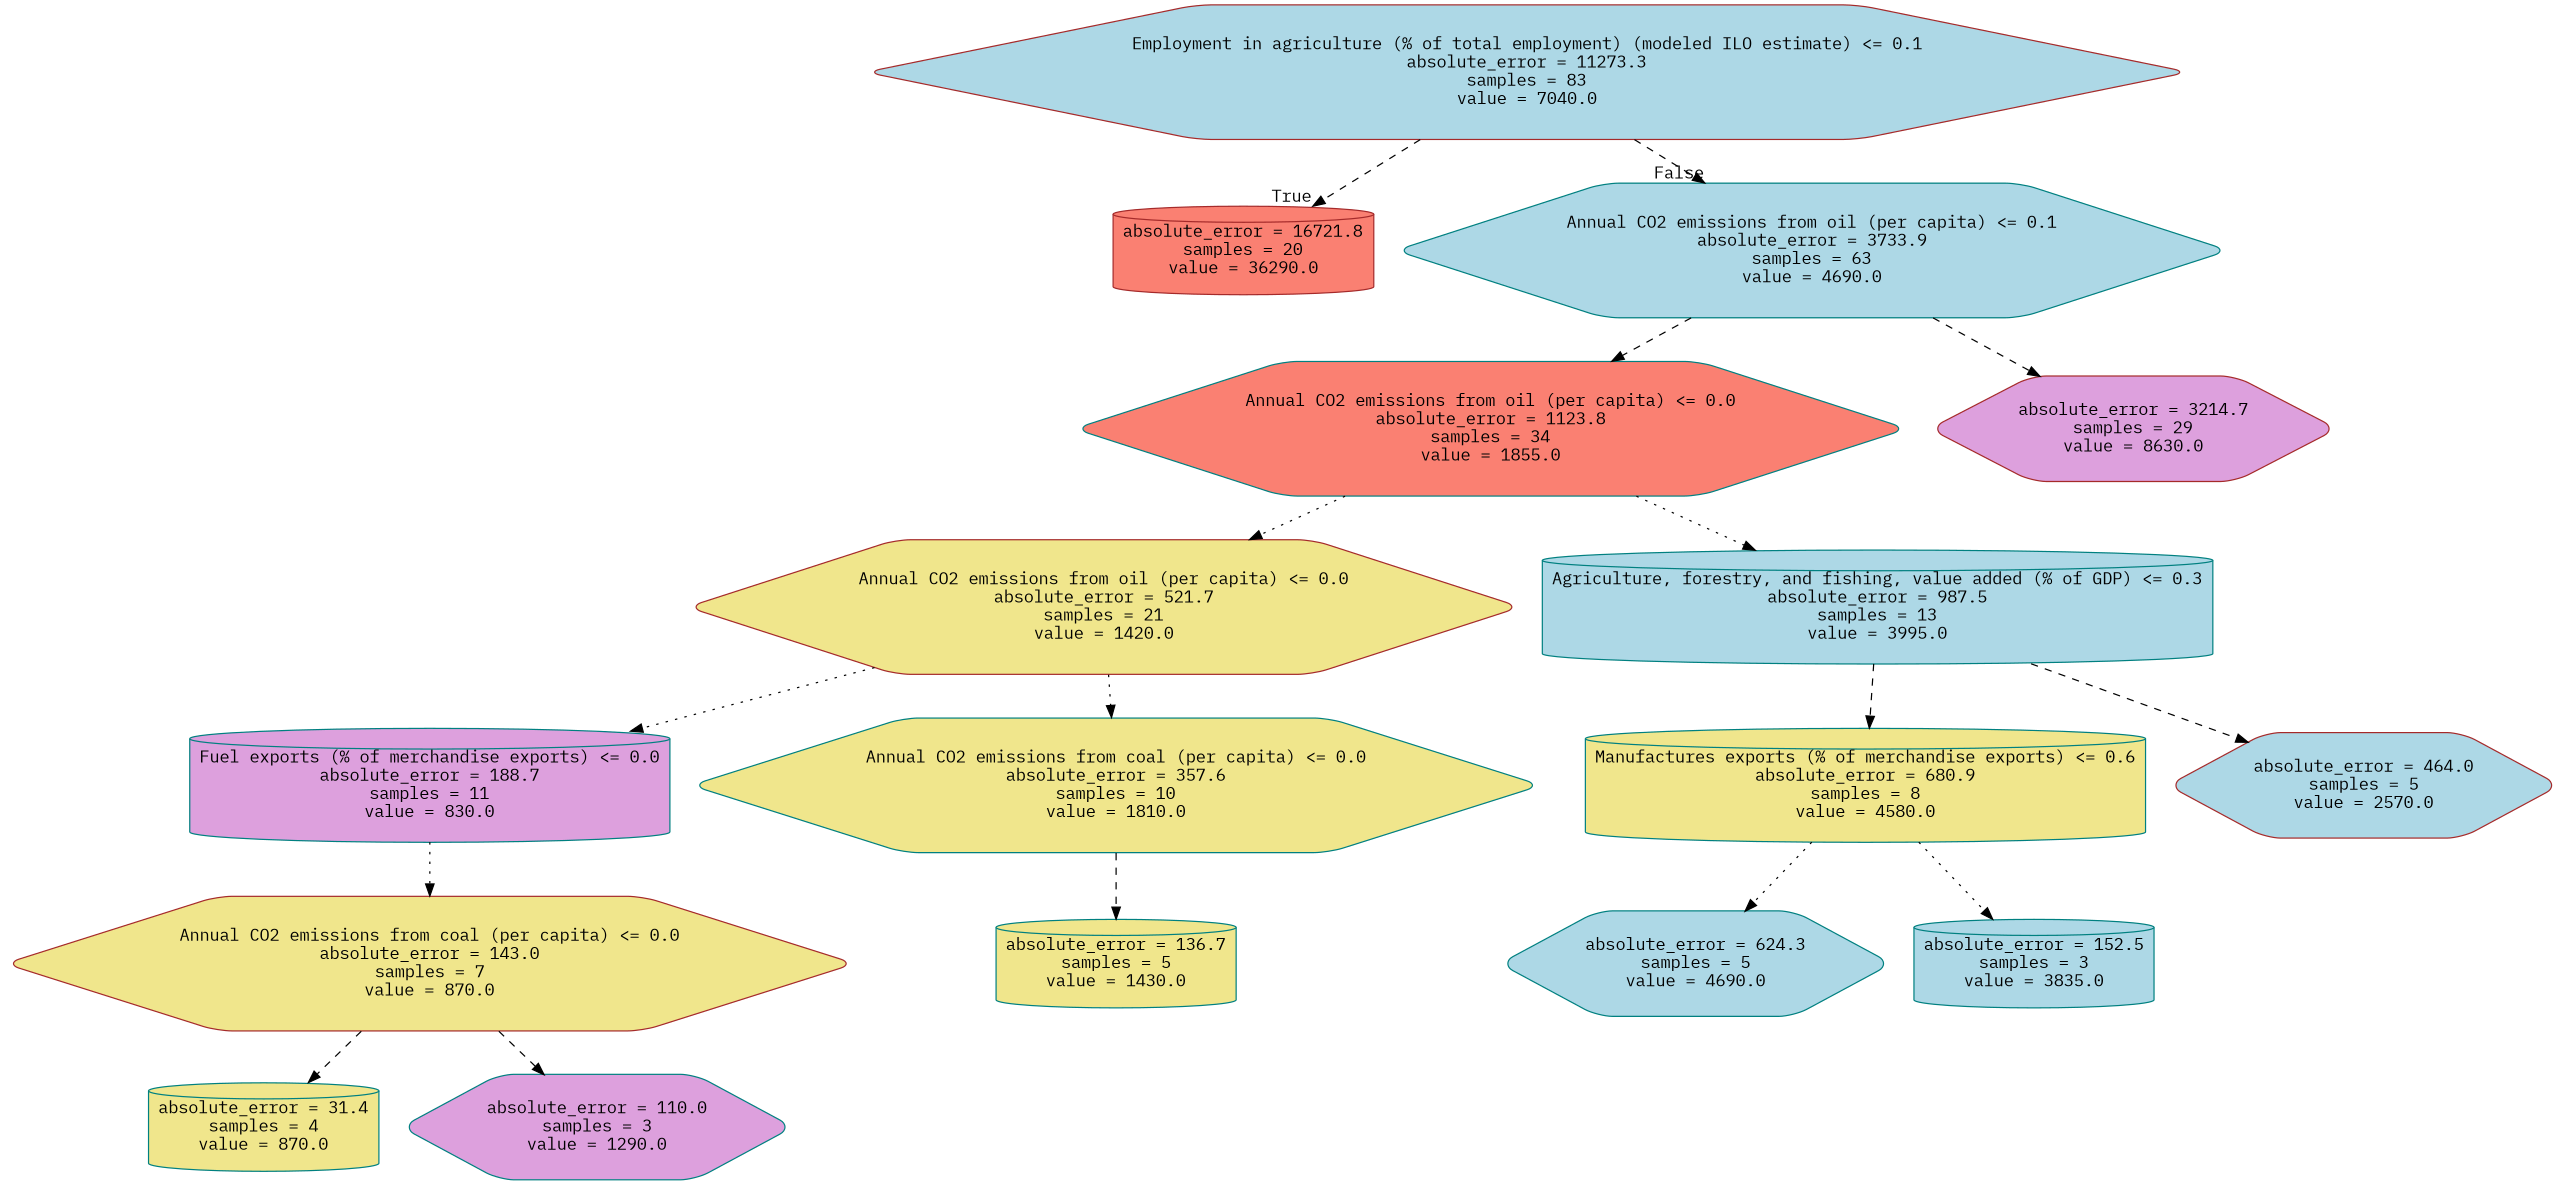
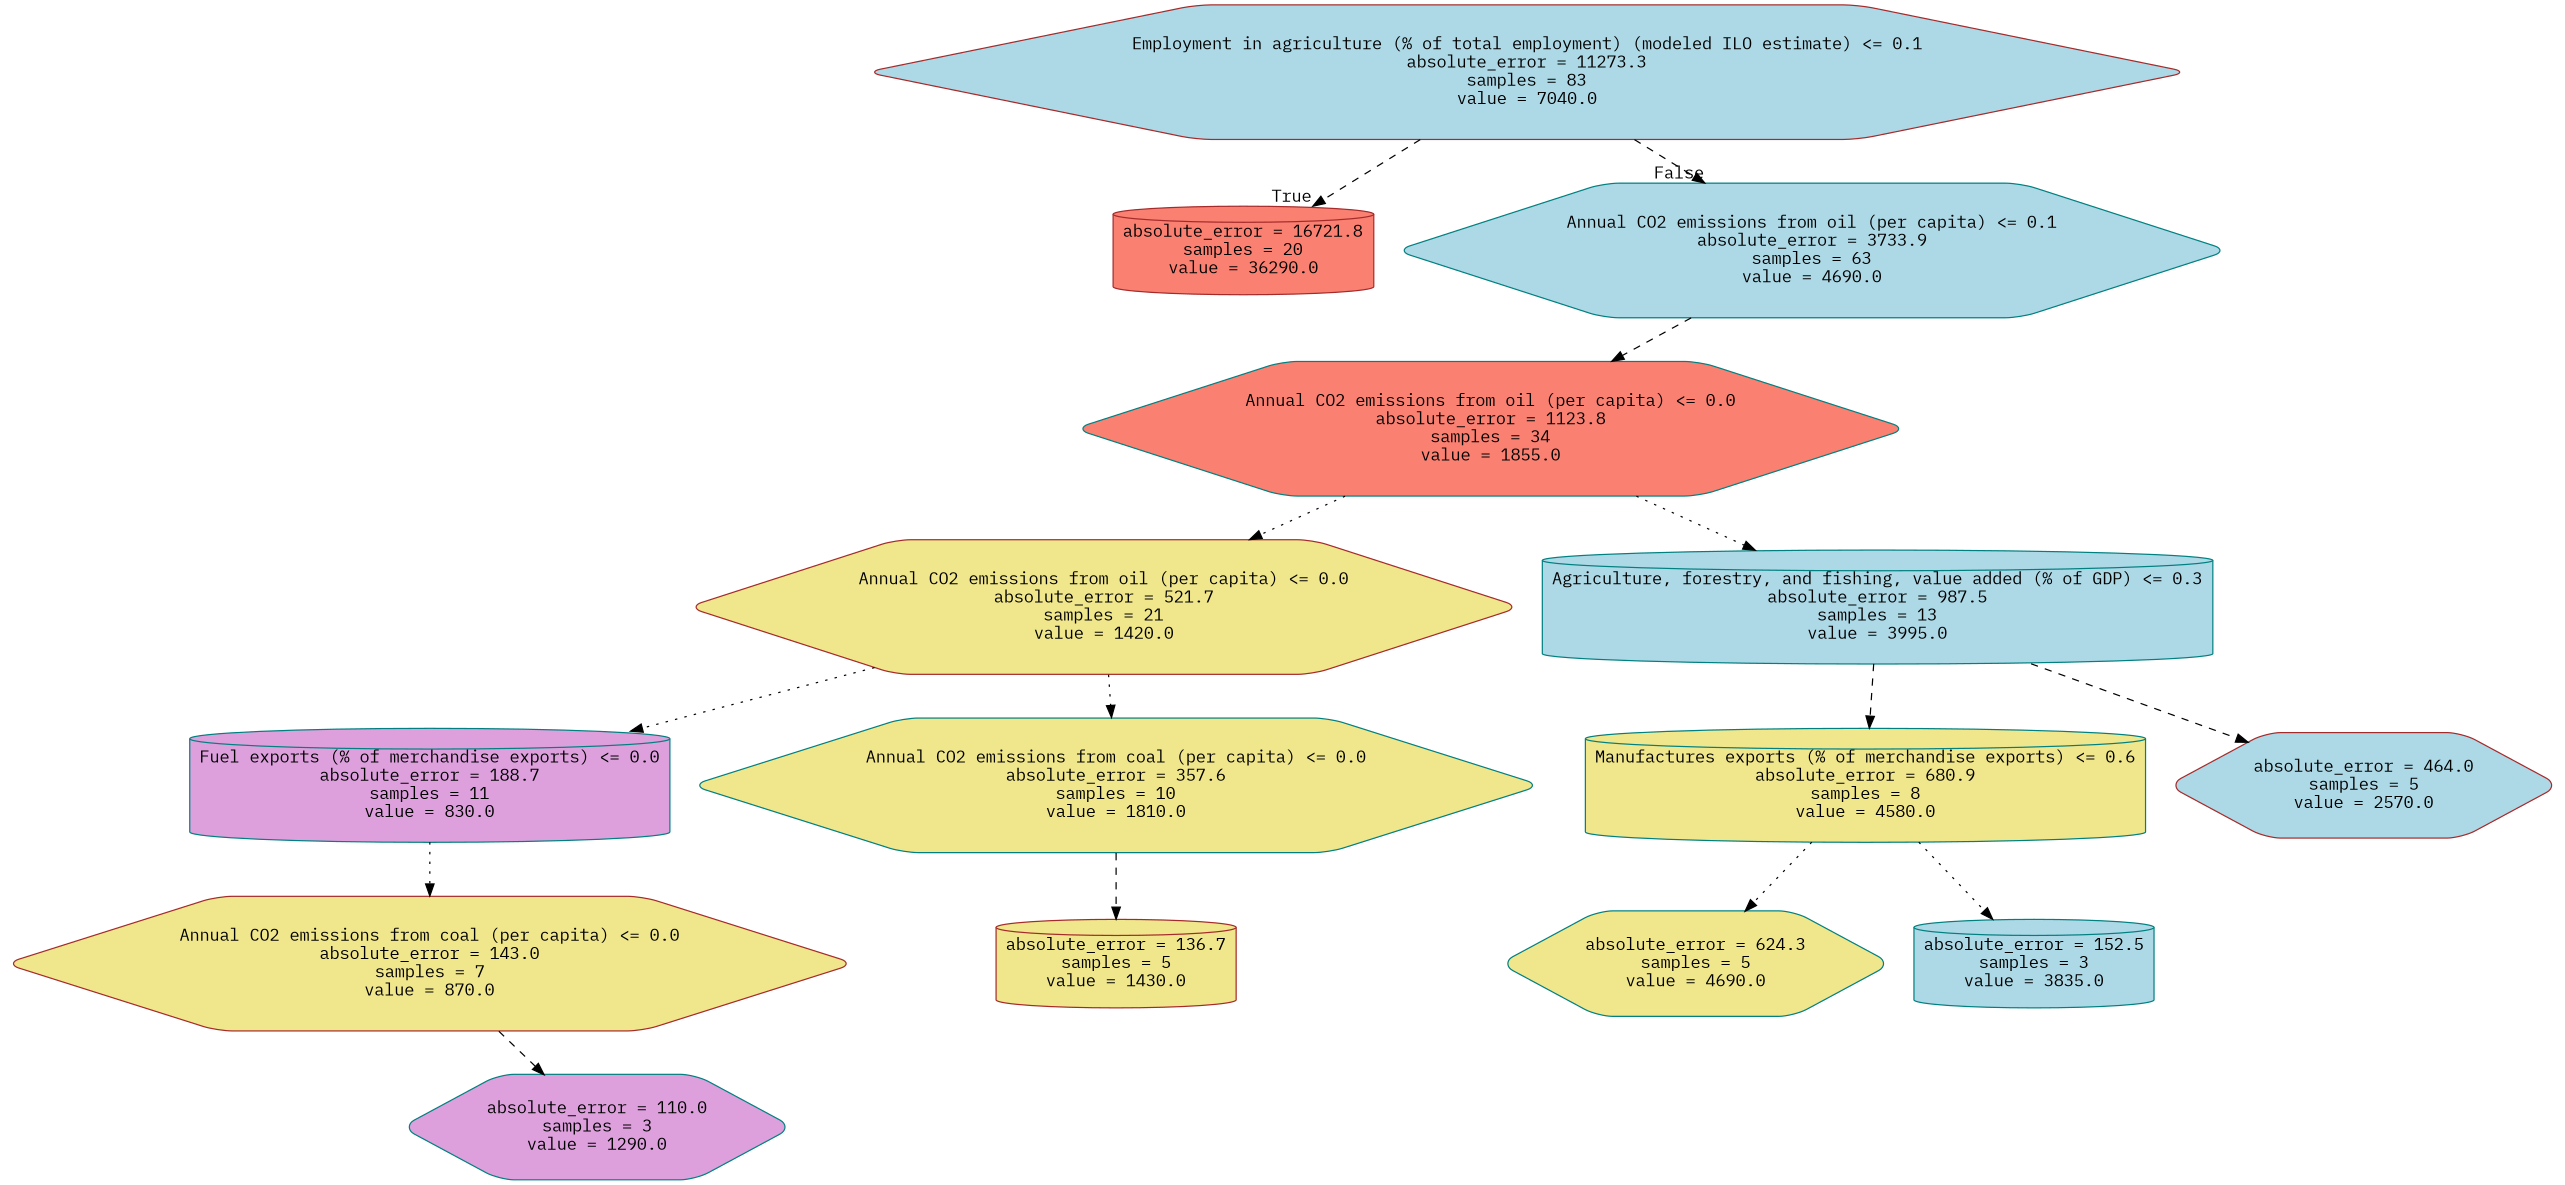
(2133, 429) -> none
(1116, 964) -> (1116, 964)
(1696, 964) -> (1696, 964)
(264, 1127) -> none
